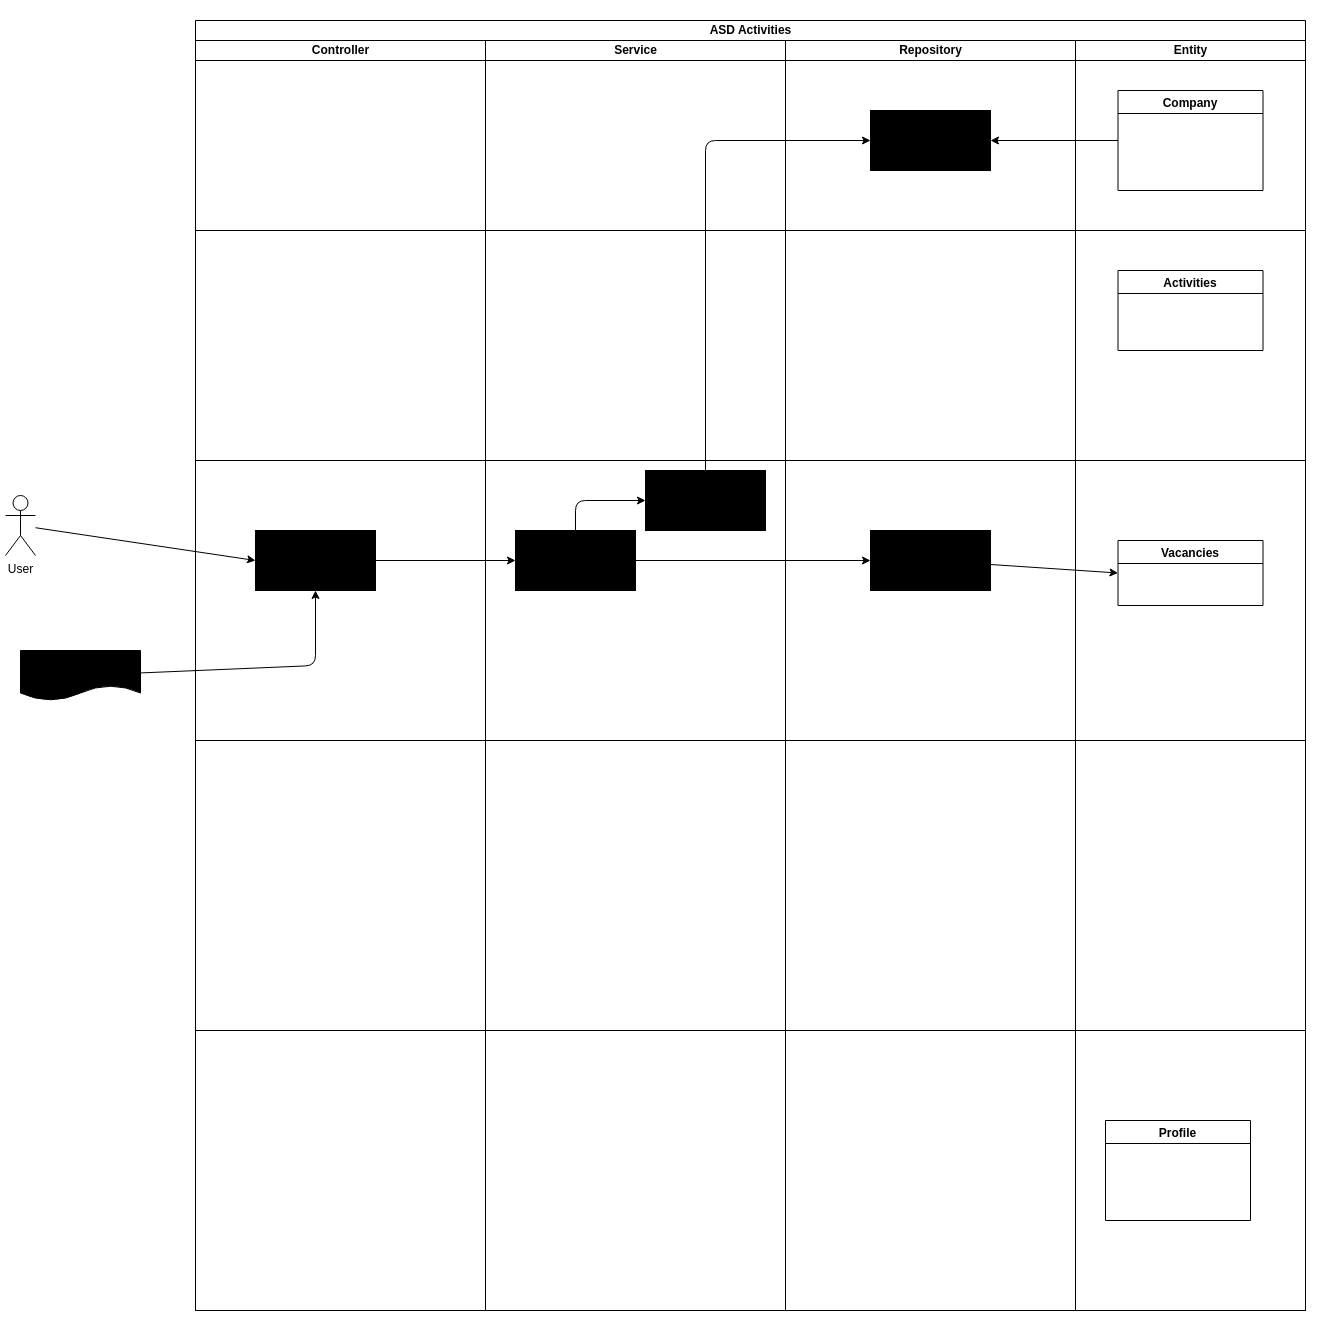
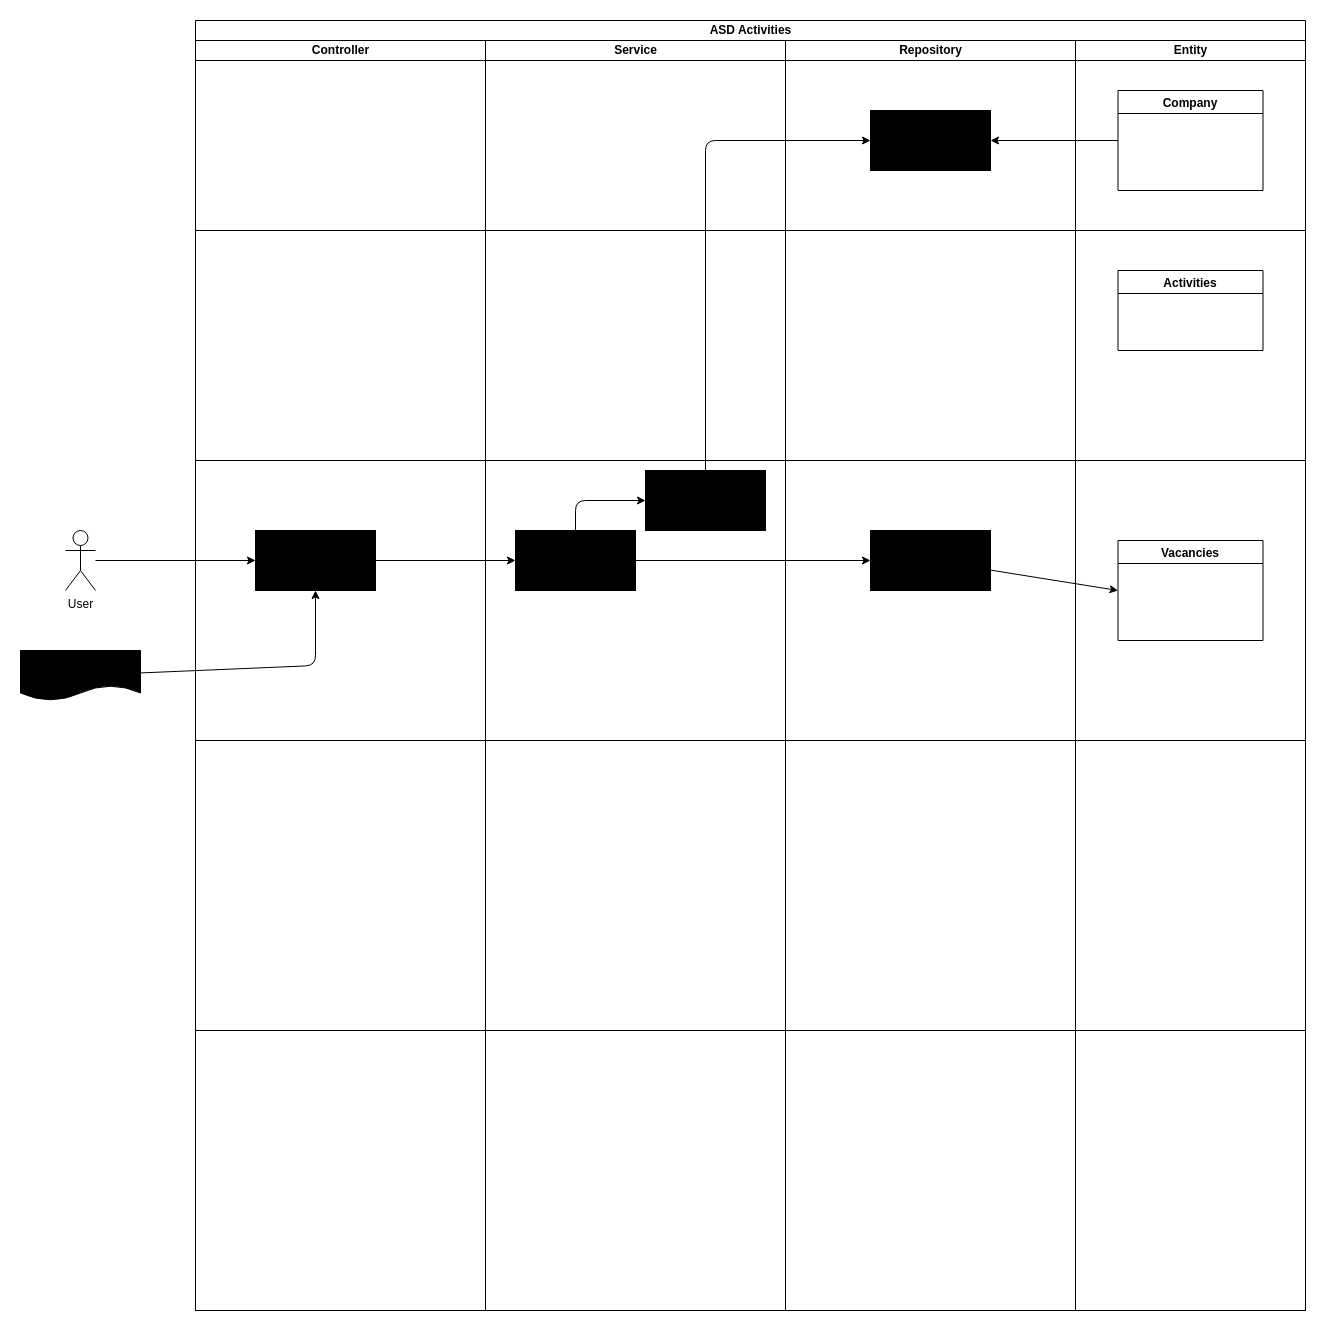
(21, 526) -> (81, 561)
(1191, 573) -> (1191, 591)
(1178, 1171) -> none
